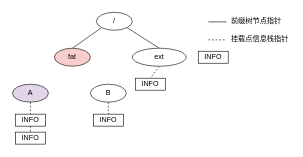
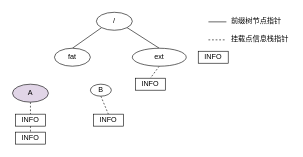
(72, 57) -> (72, 57)
(108, 93) -> (101, 90)
